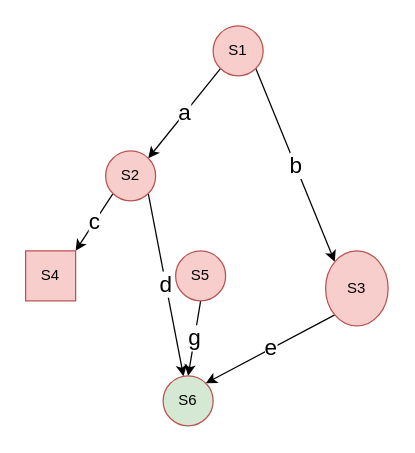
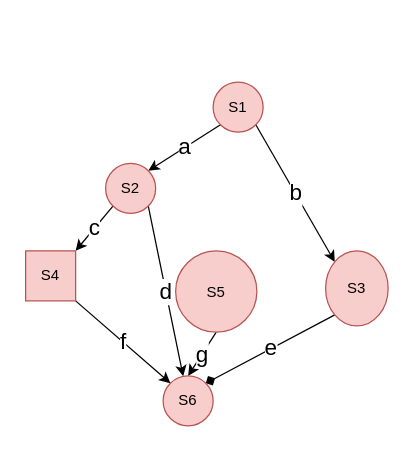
(238, 51) -> (238, 107)
(131, 176) -> (131, 188)
(201, 276) -> (216, 291)
none -> (120, 339)
(215, 378) -> (215, 378)
(188, 401) -> (188, 401)
